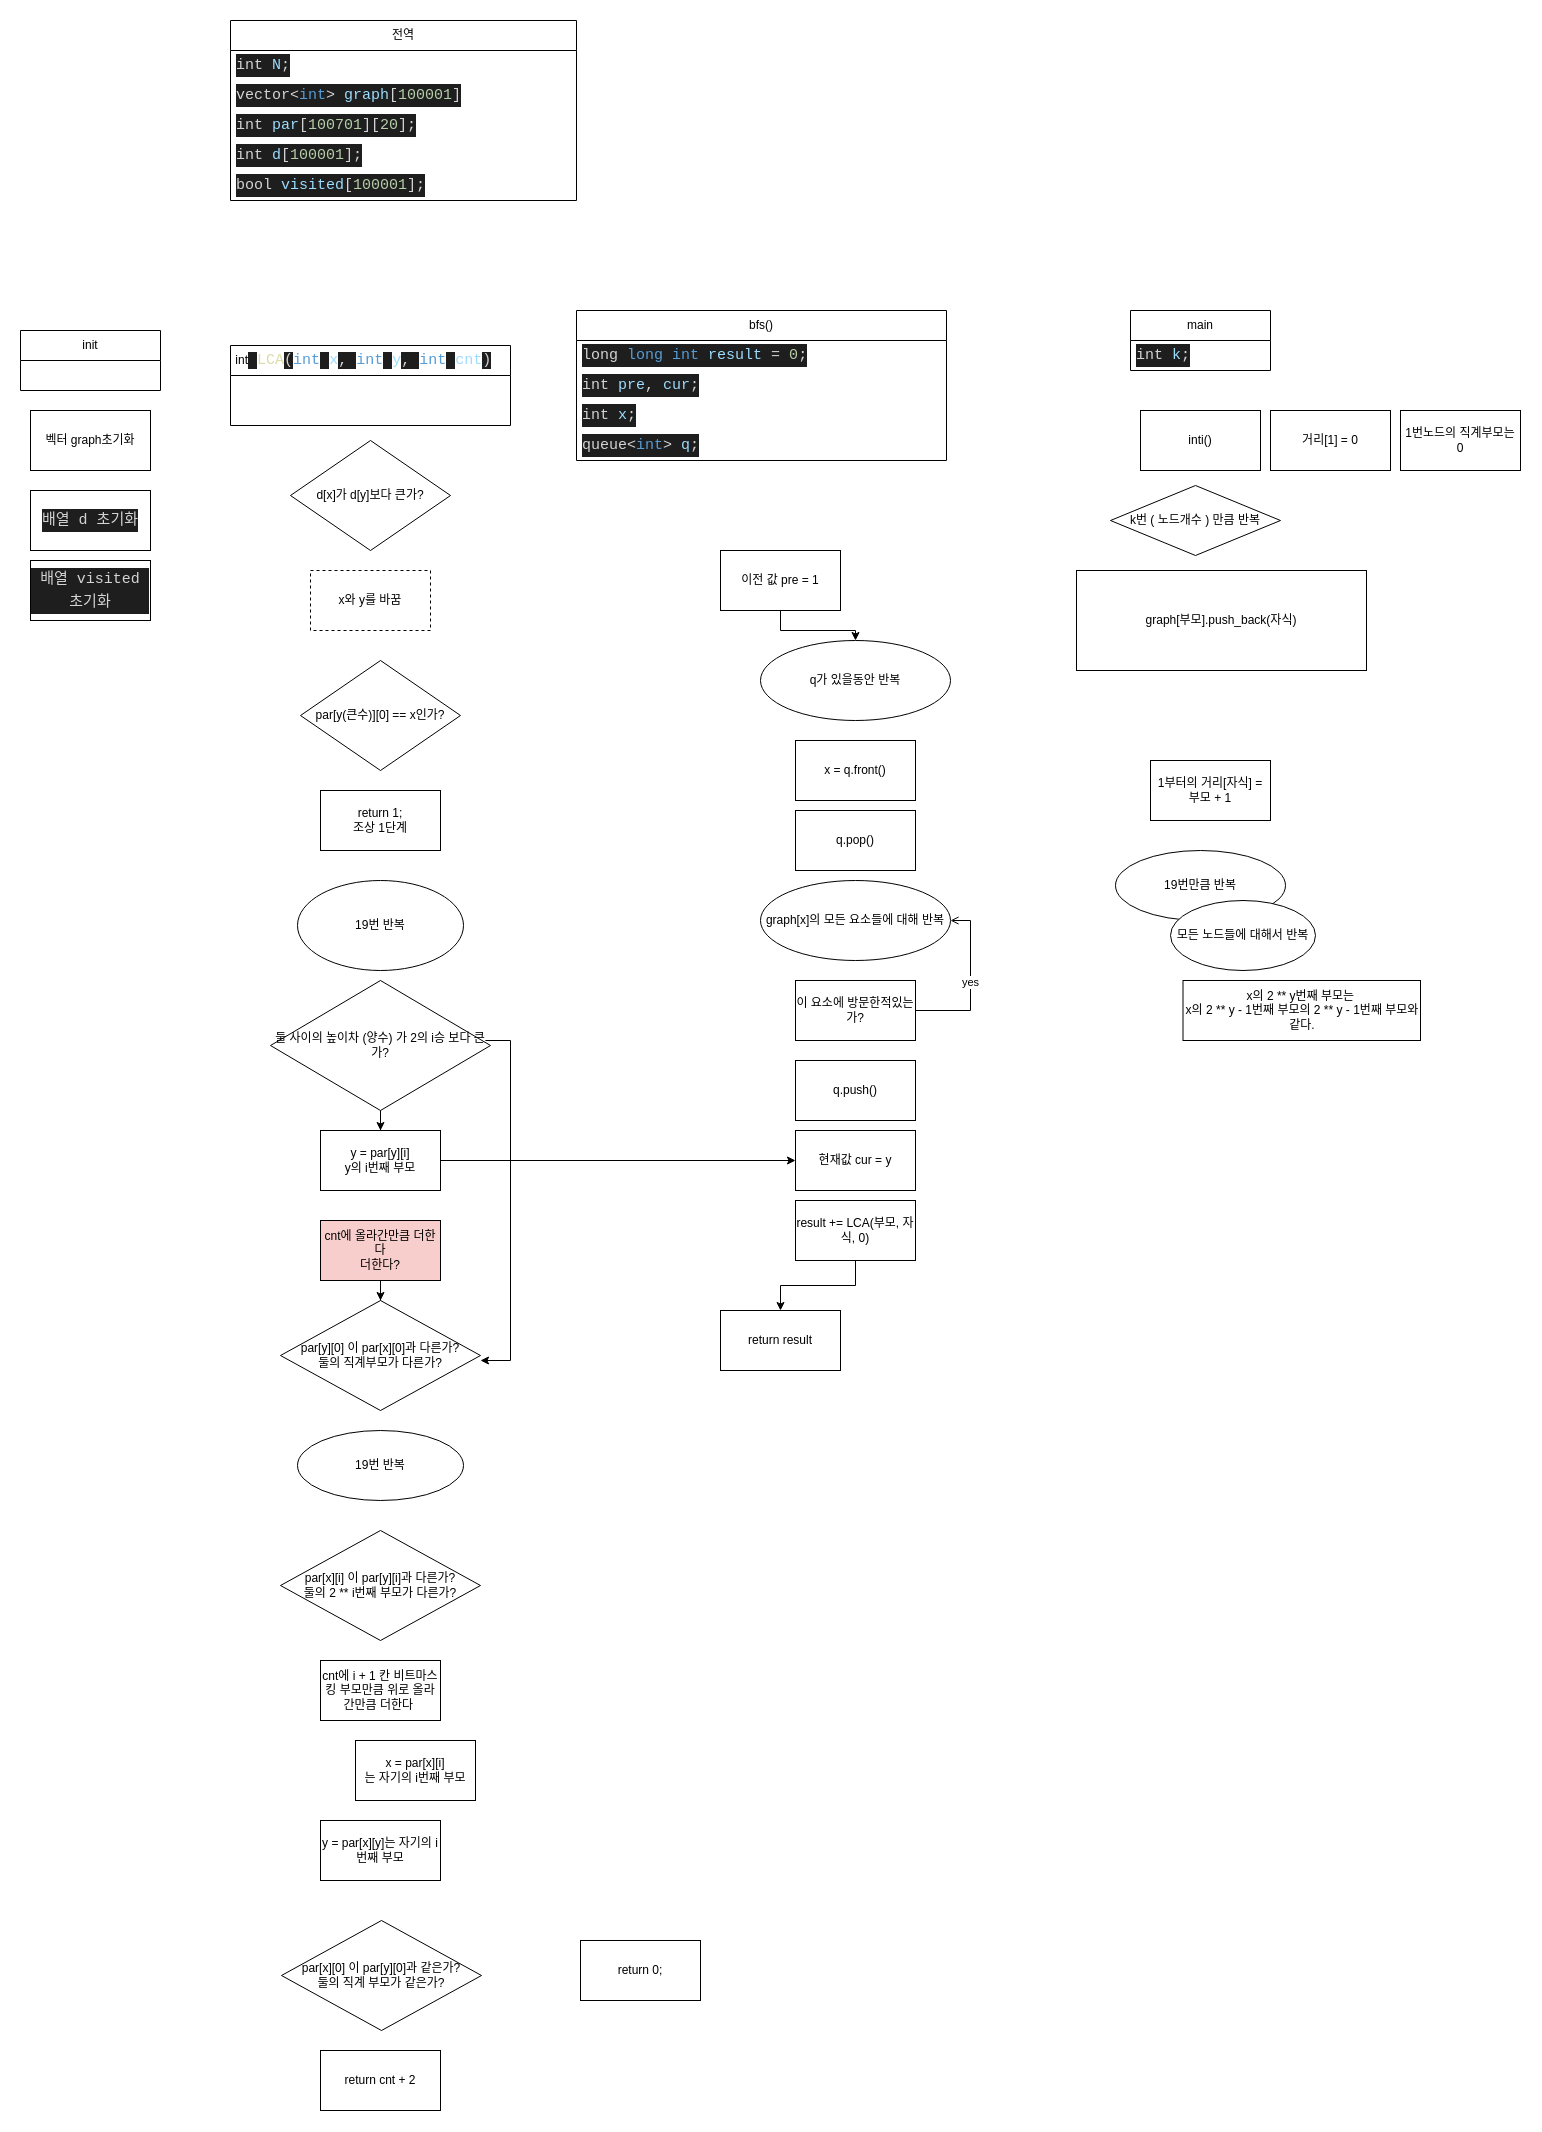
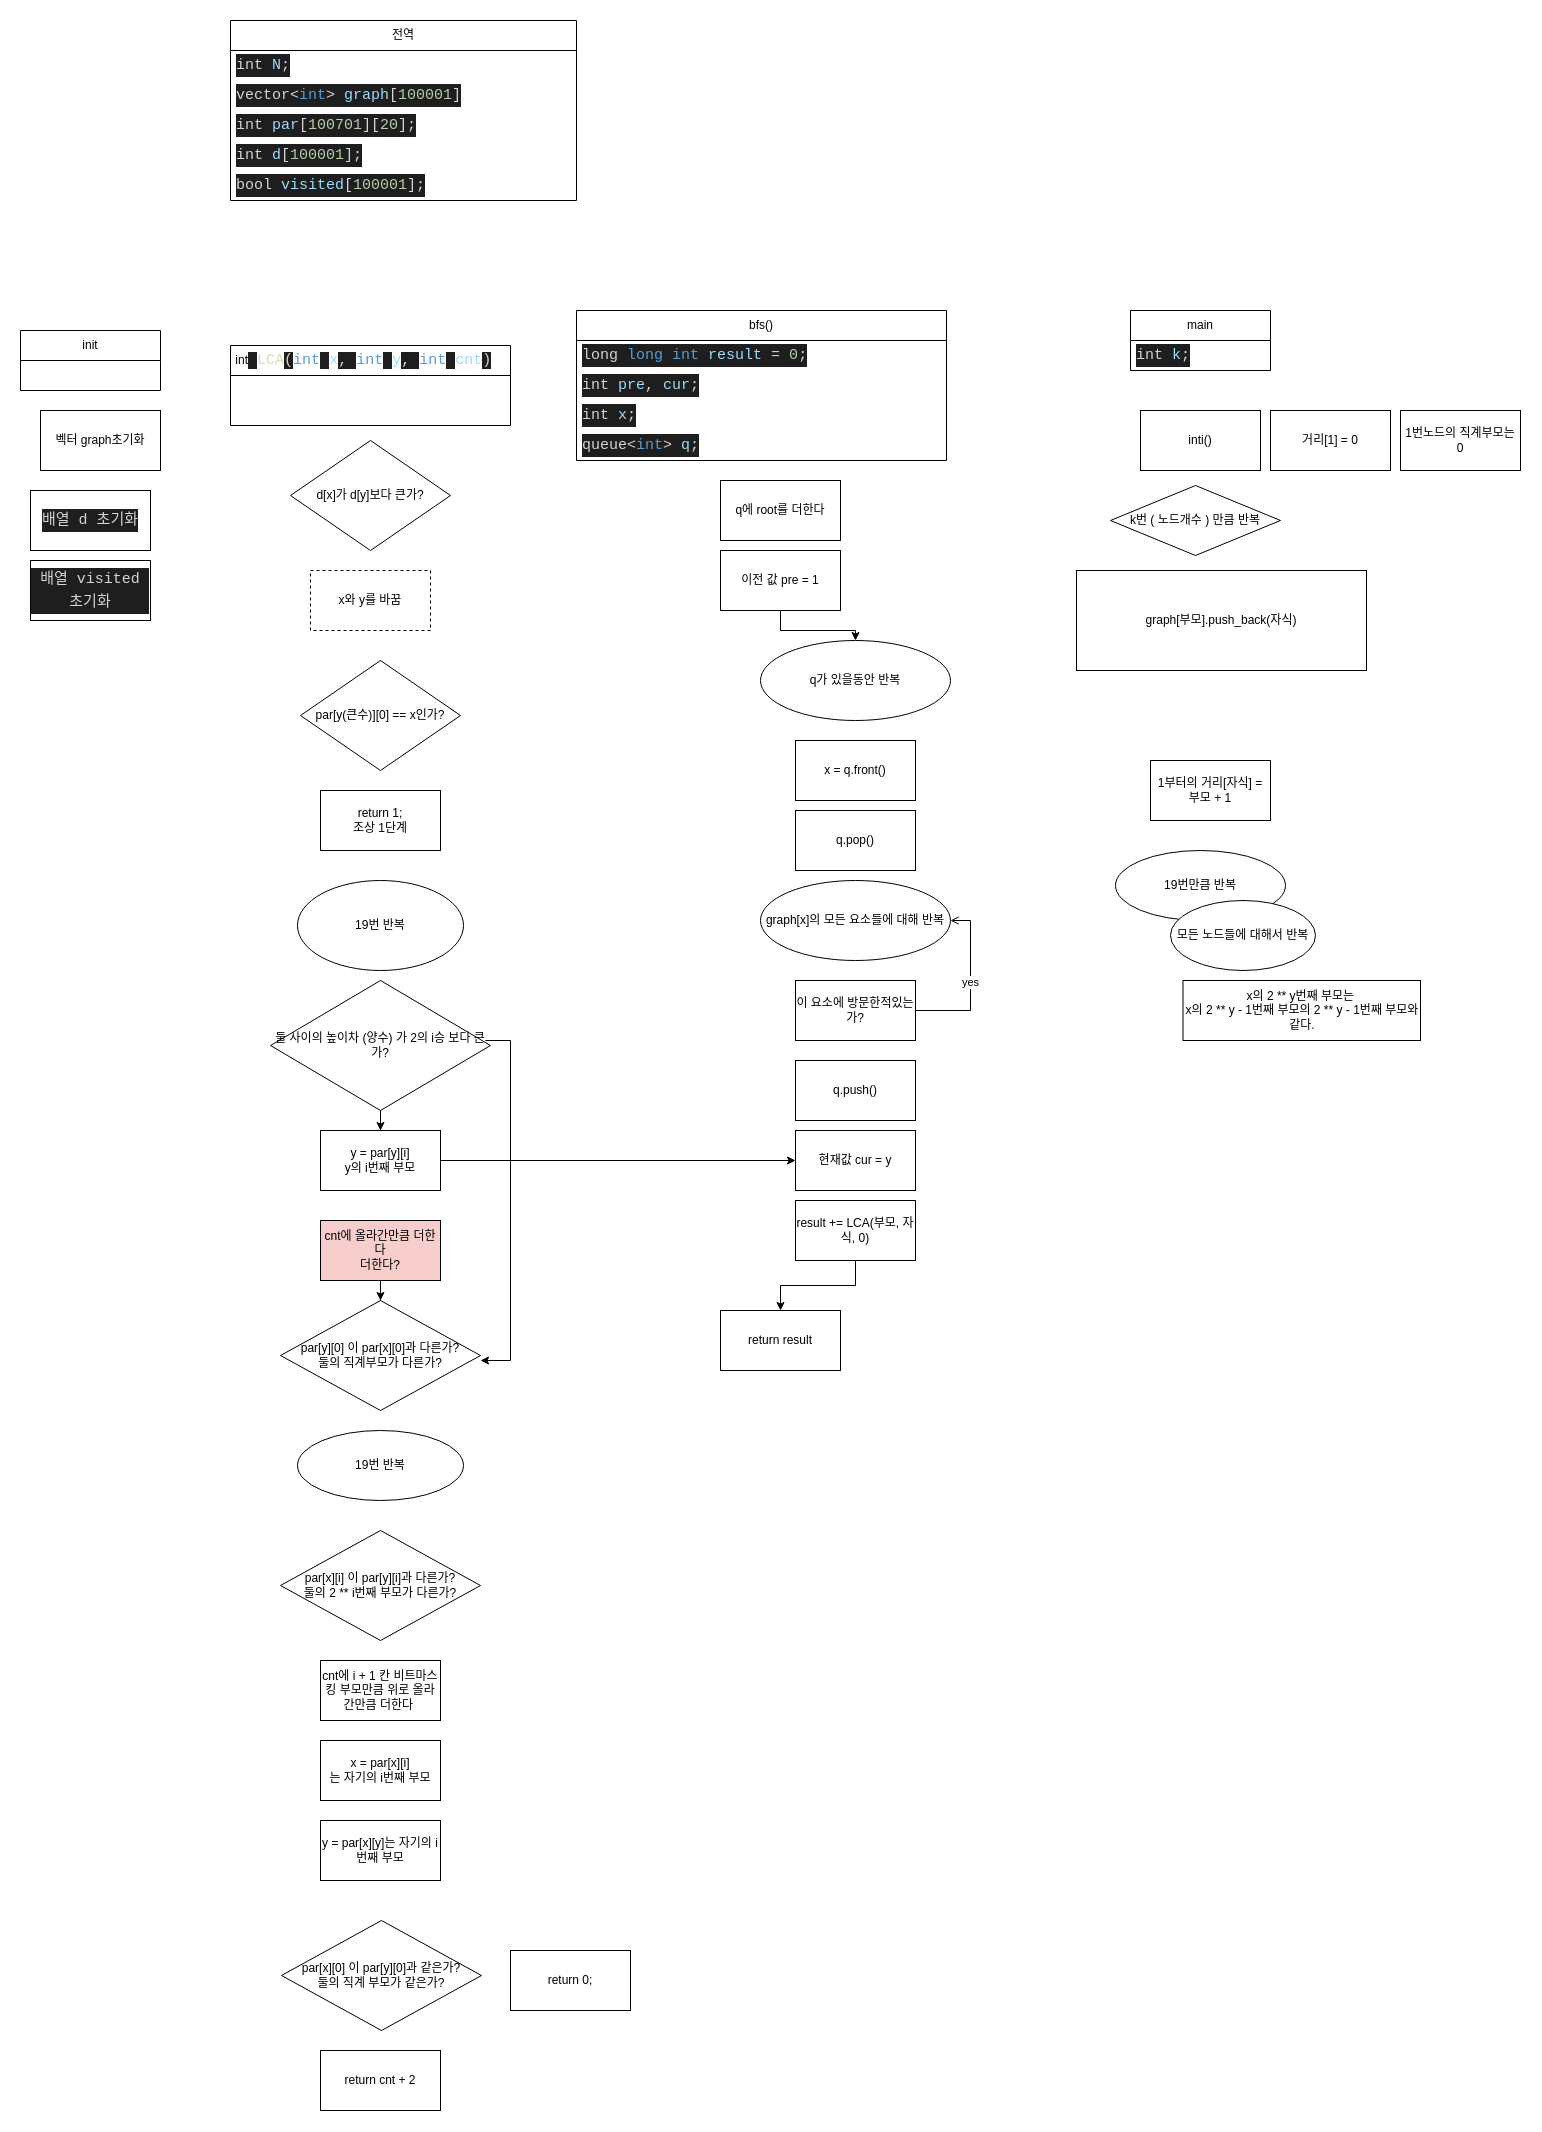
(91, 441) -> (101, 441)
none -> (781, 511)
(416, 1771) -> (381, 1771)
(641, 1971) -> (571, 1981)
